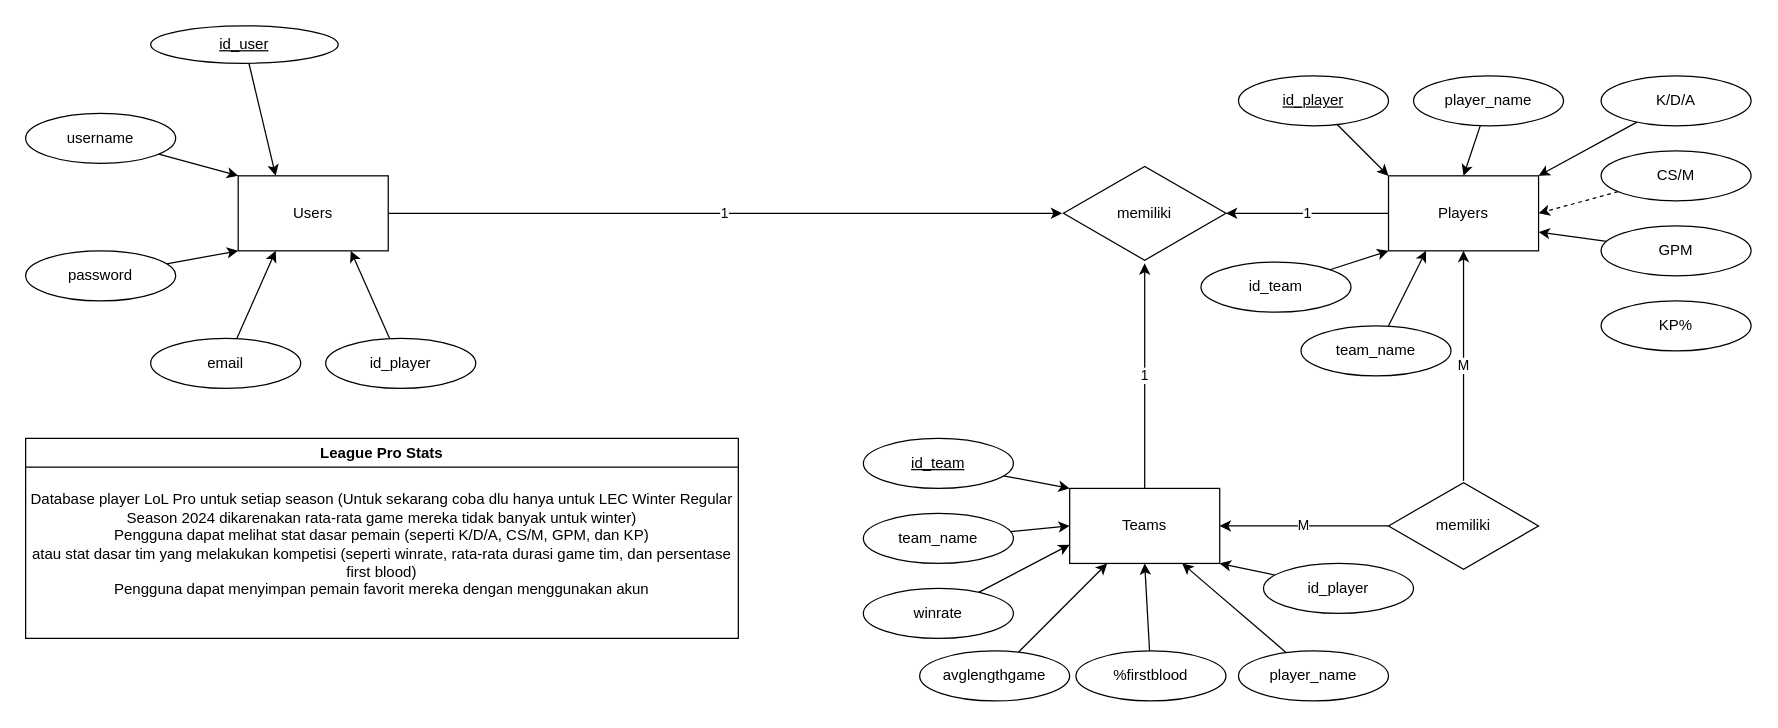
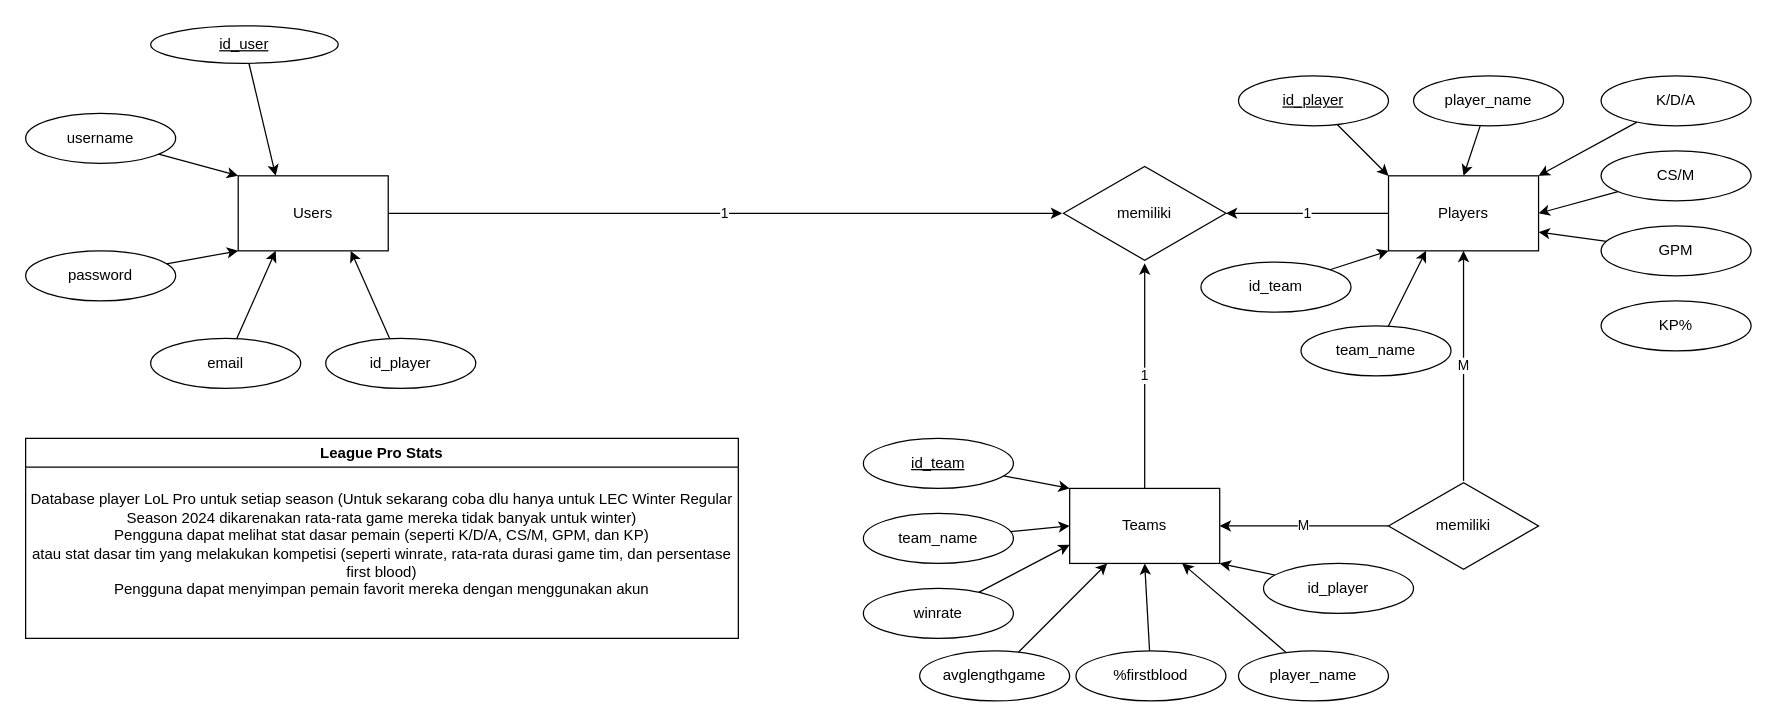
(1581, 202) -> (1581, 202)
